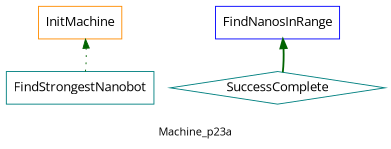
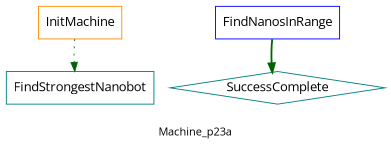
(86, 60) -> (74, 51)
(284, 60) -> (271, 51)
